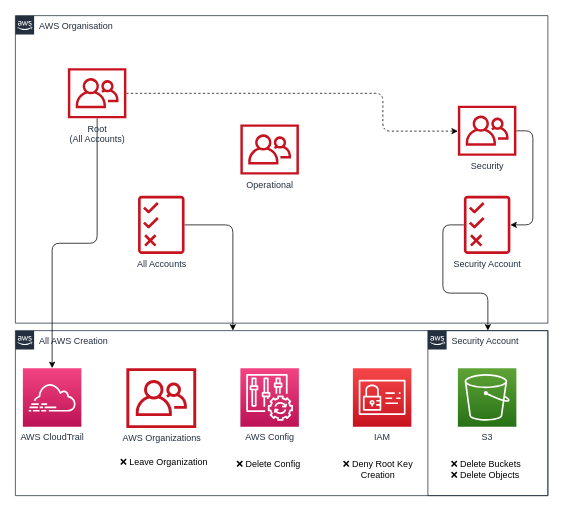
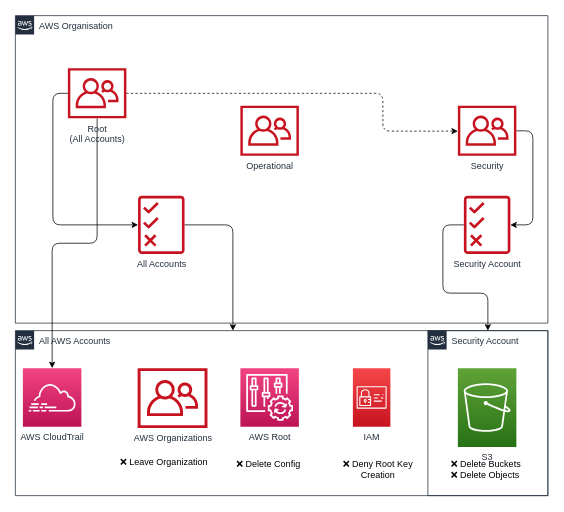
none -> (59, 93)
(270, 149) -> (270, 131)
(74, 341) -> (75, 341)
(382, 397) -> (372, 397)
(487, 397) -> (487, 407)
(161, 398) -> (173, 398)
(270, 437) -> (270, 437)
